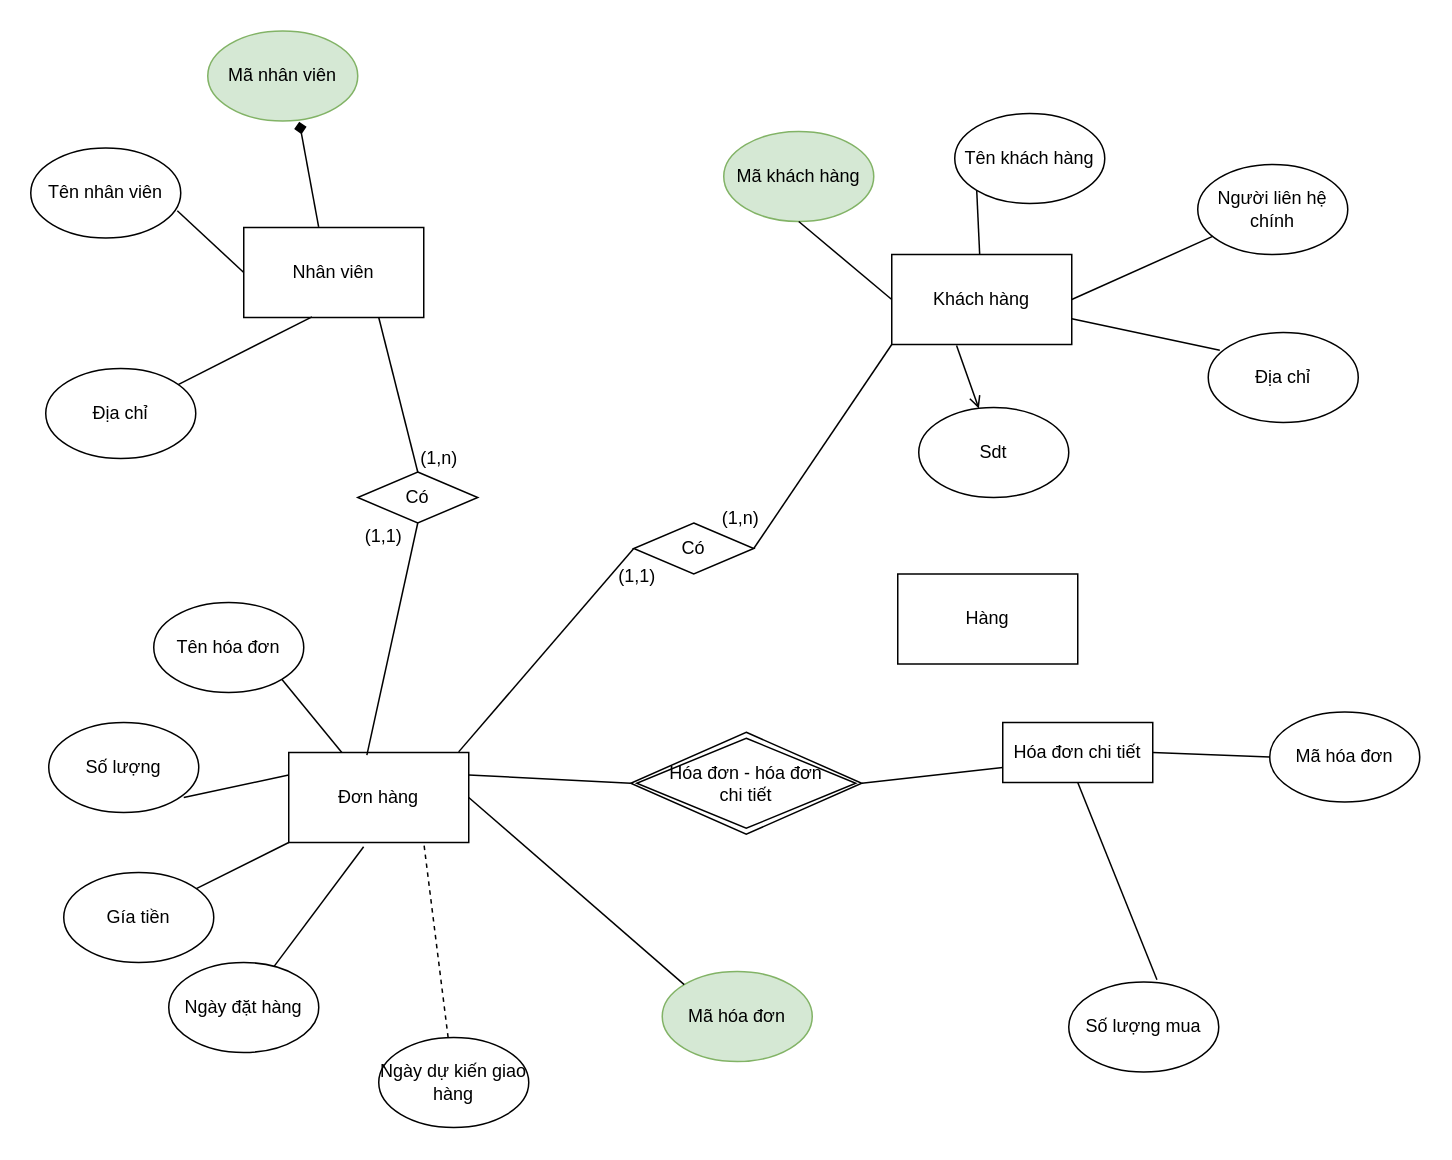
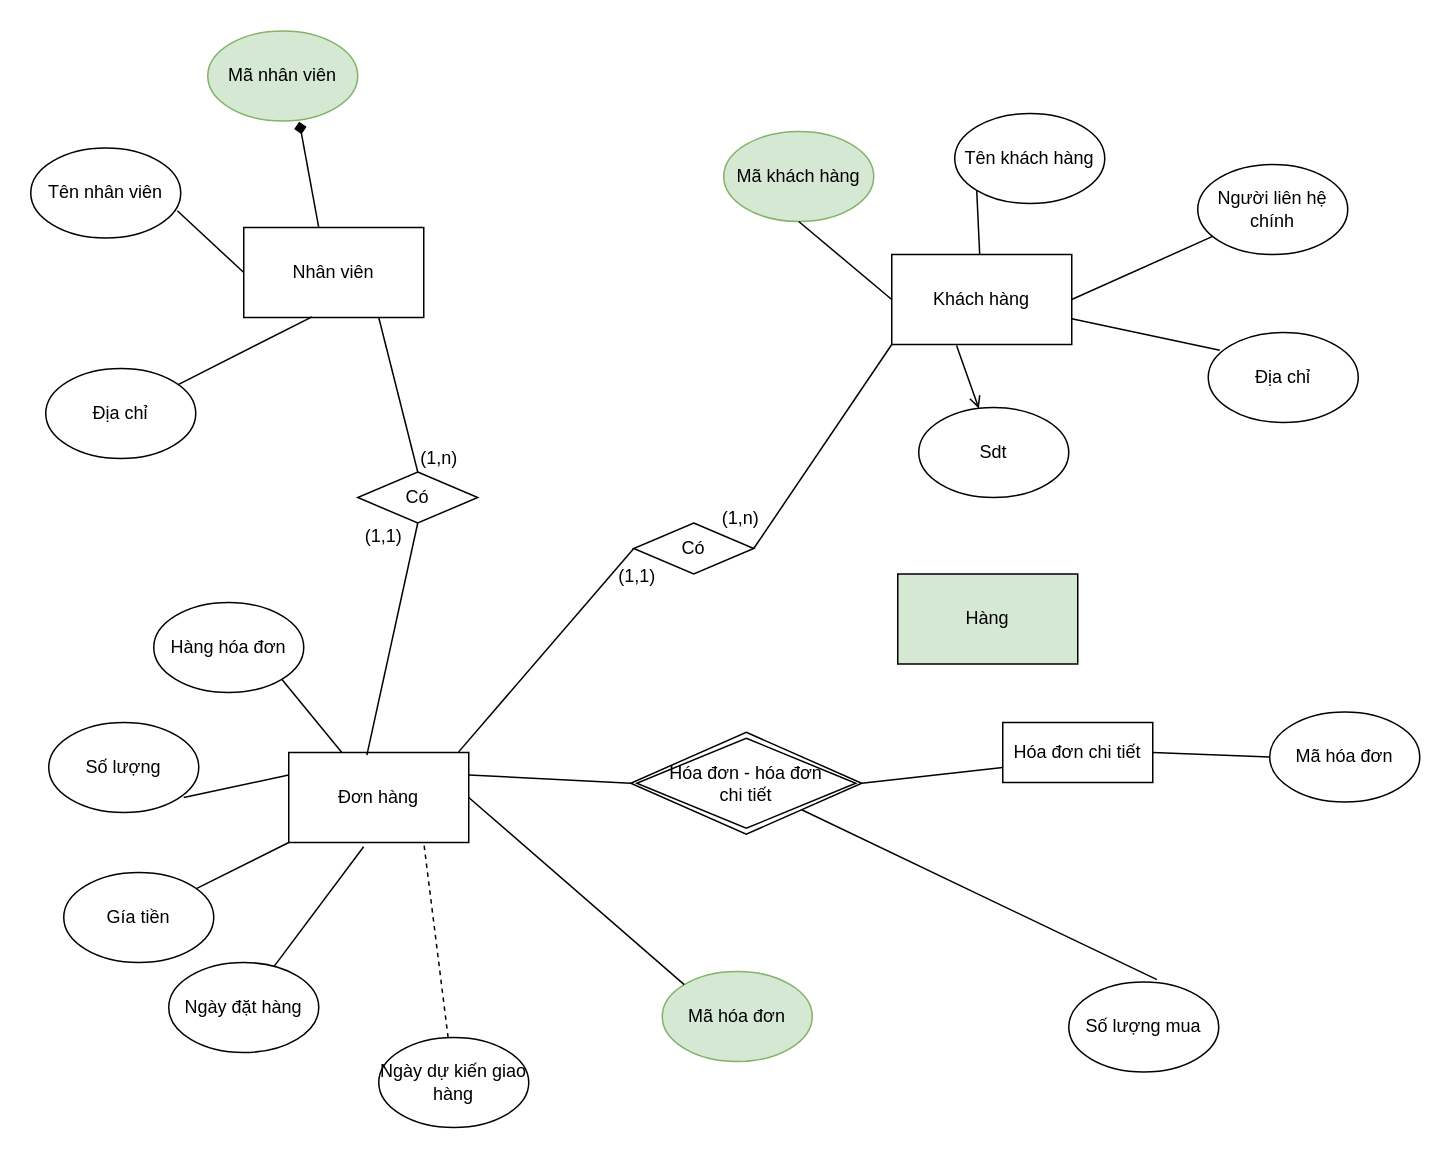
(988, 619) -> (988, 619)
(229, 647) -> (229, 647)
(1117, 881) -> (980, 895)
